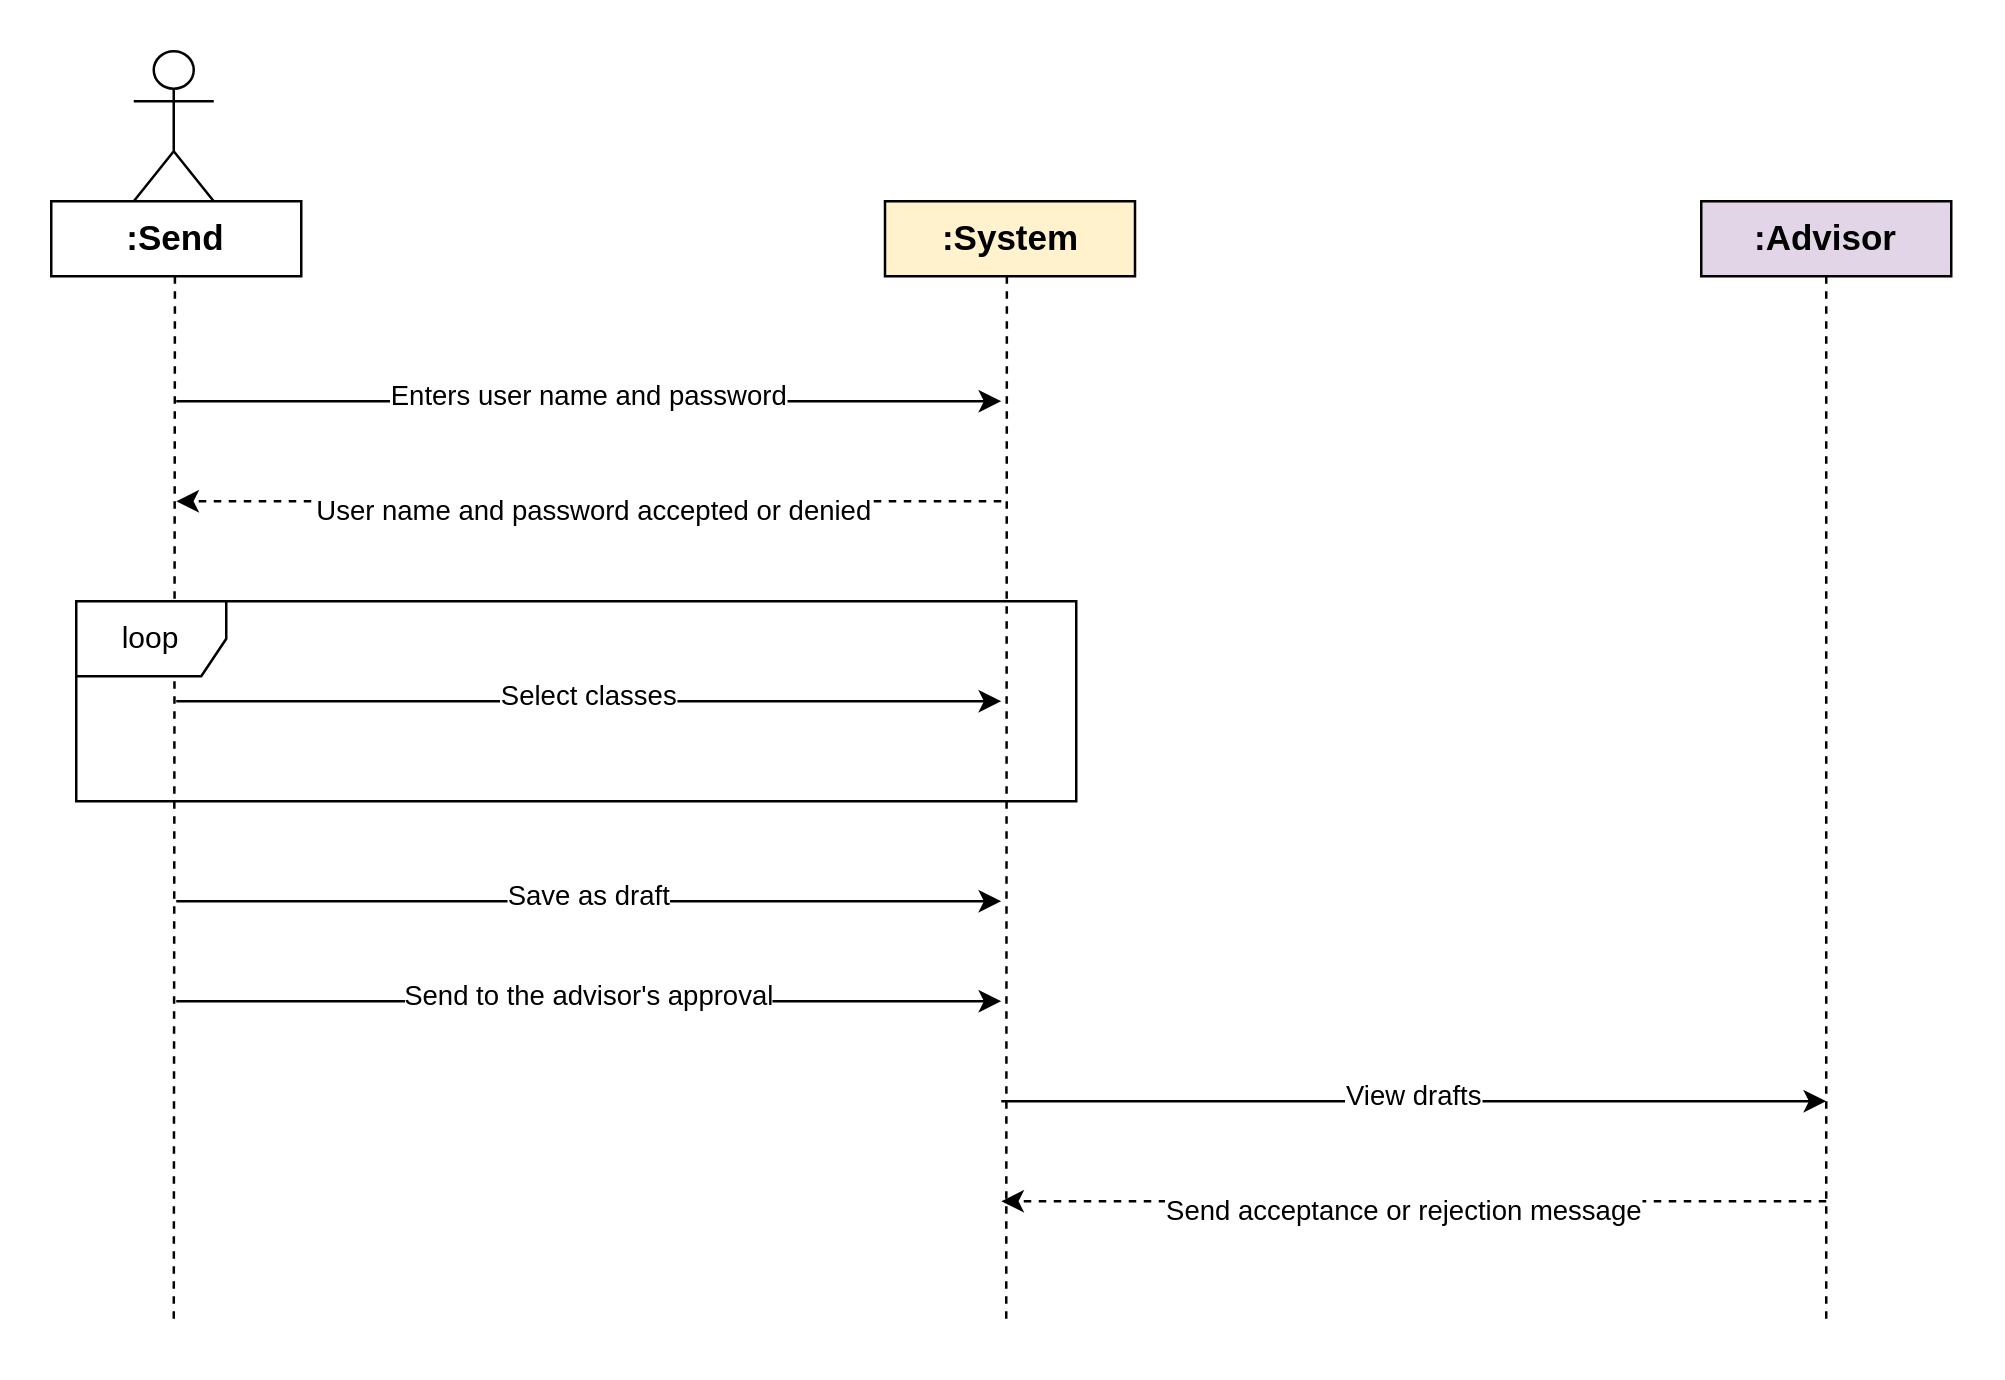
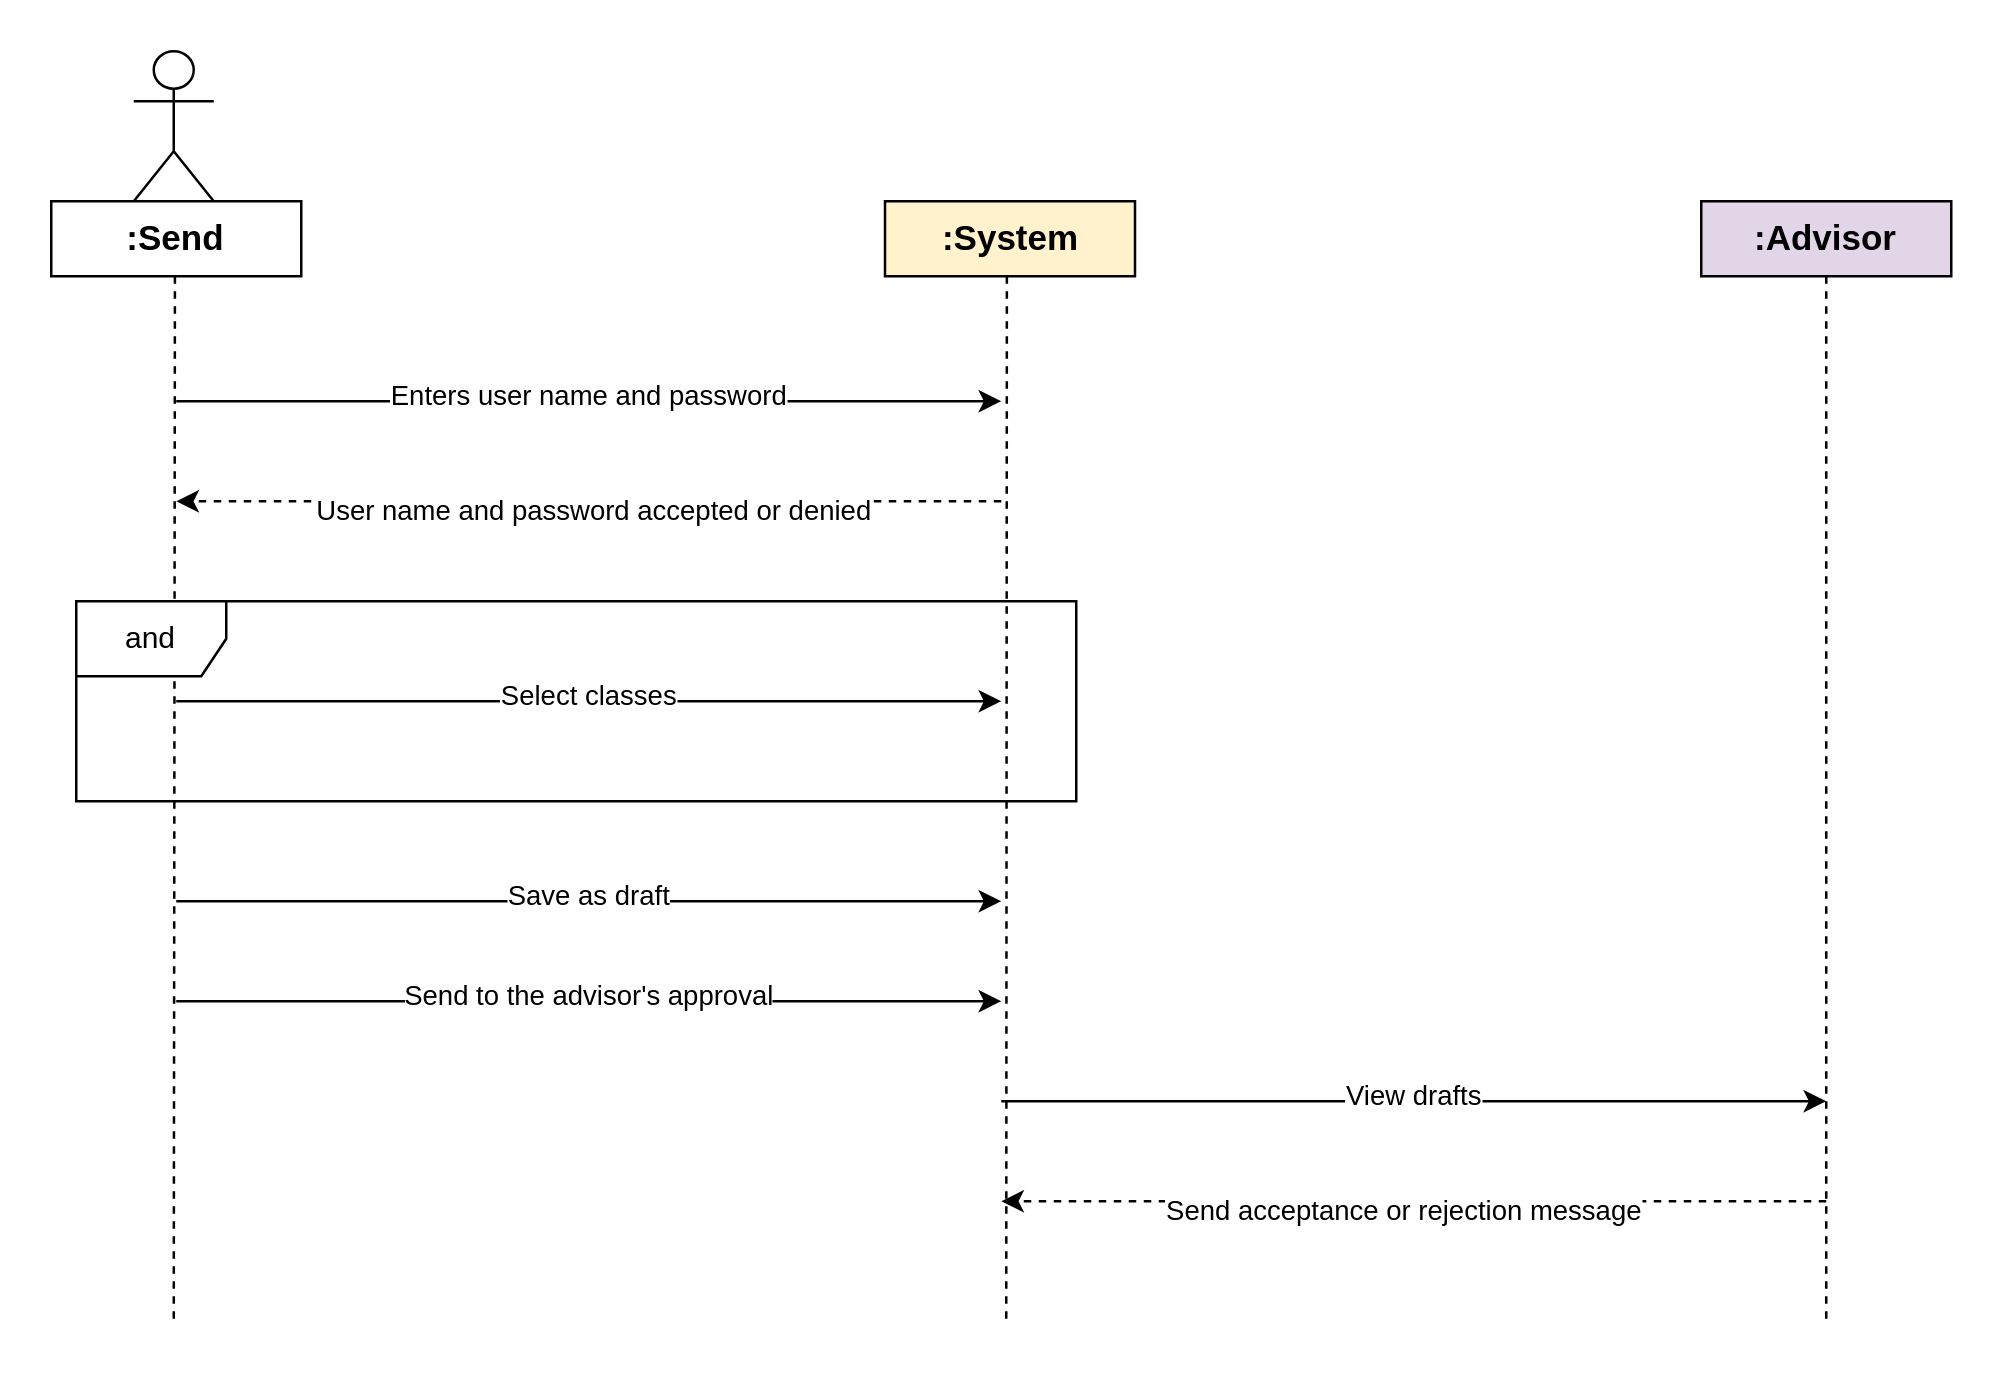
(151, 639) -> (151, 639)
